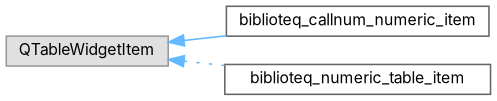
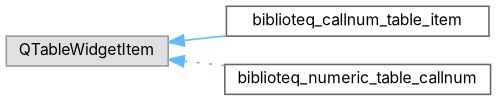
(358, 21) -> (358, 21)
(358, 79) -> (358, 79)
